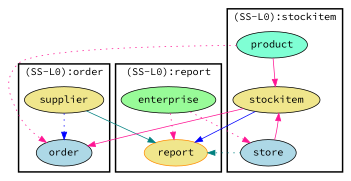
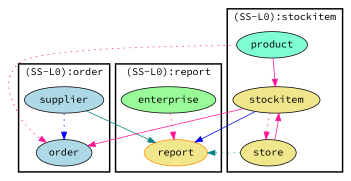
(64, 100) -> (64, 100)
(217, 126) -> (268, 122)
(268, 153) -> (268, 153)
